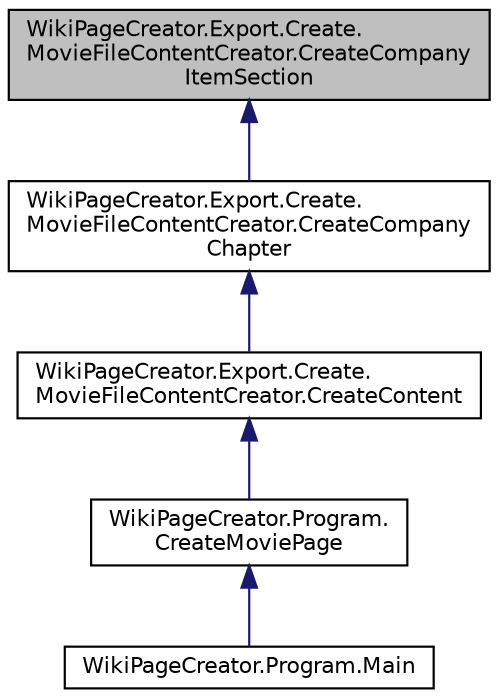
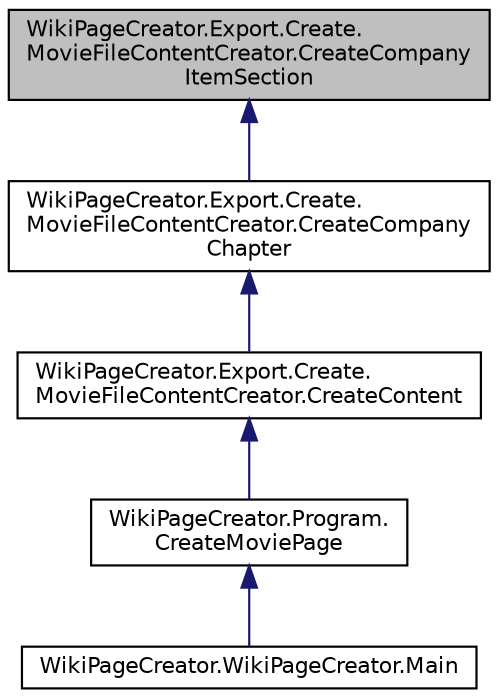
(249, 668) -> (249, 668)
